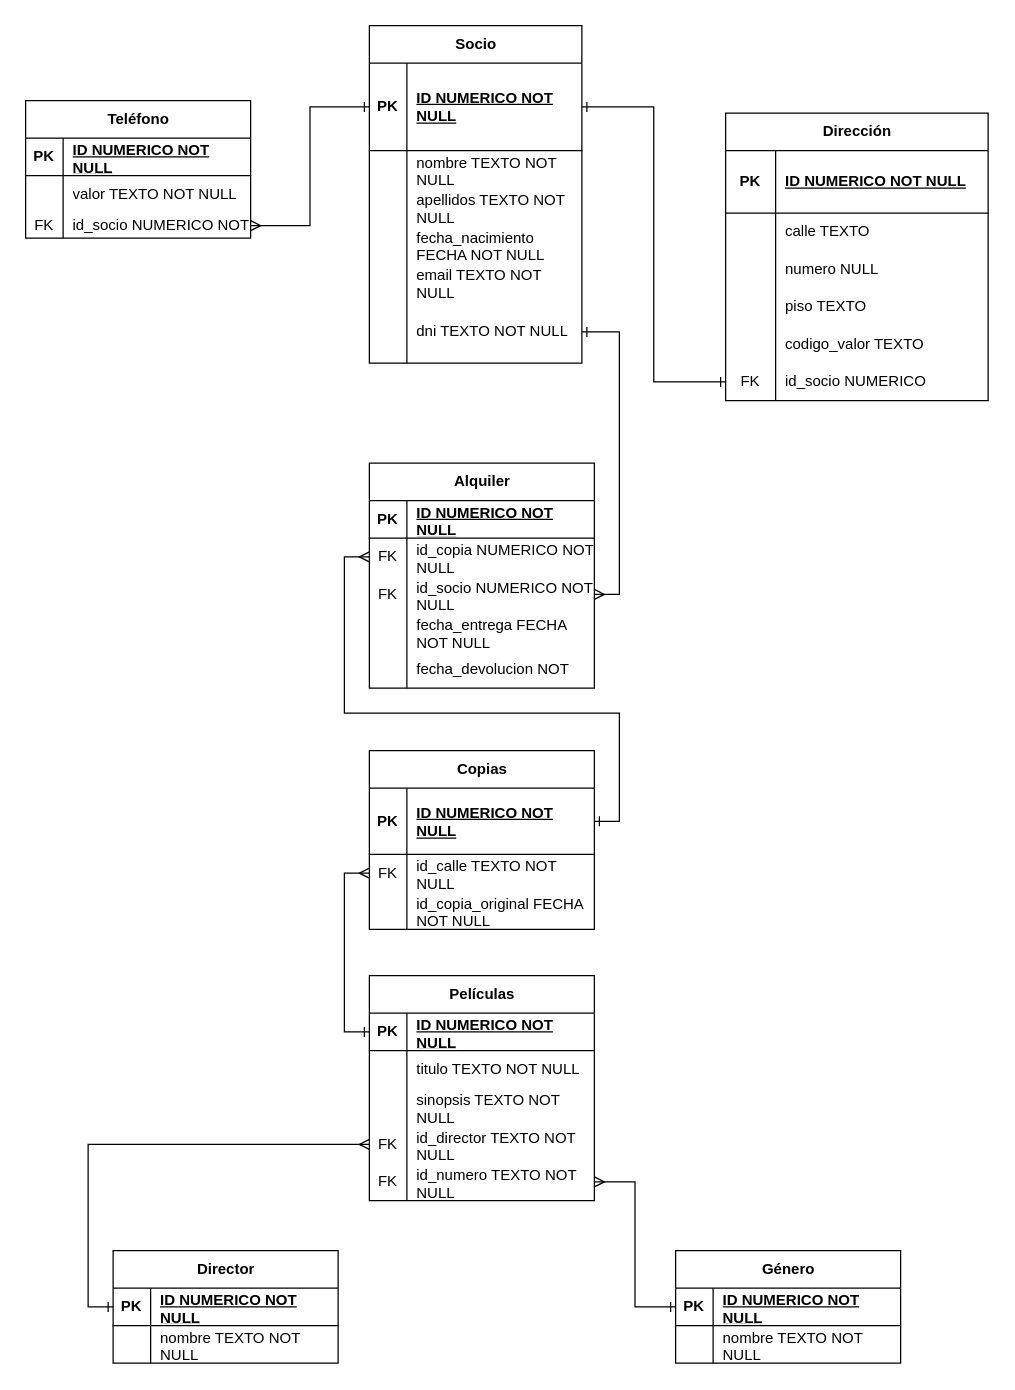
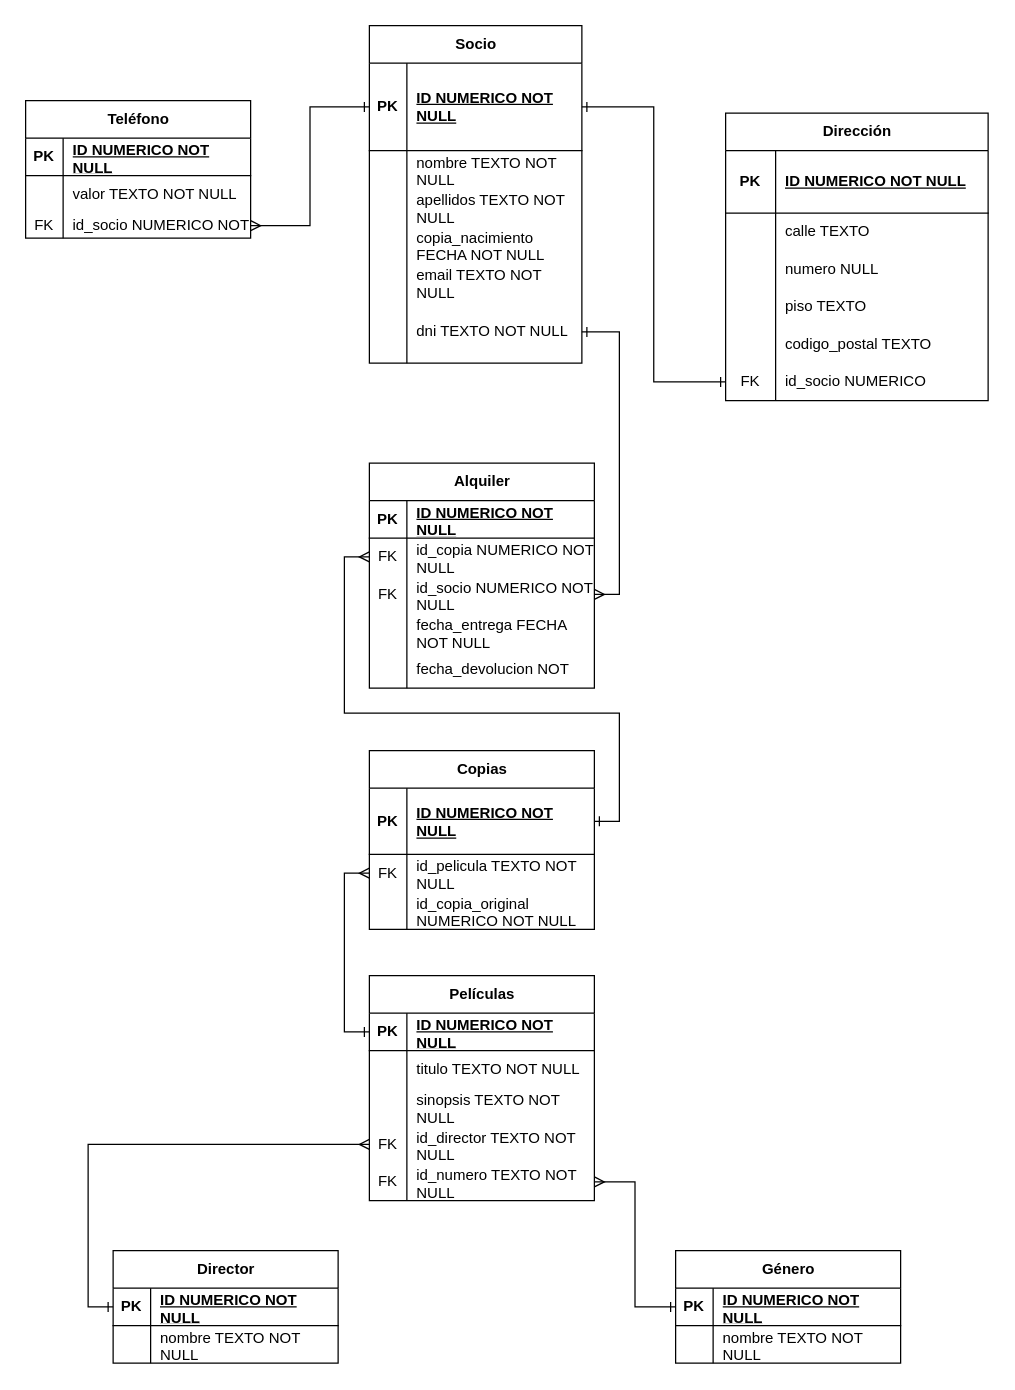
(499, 244) -> (499, 244)
(855, 344) -> (860, 344)
(502, 873) -> (506, 873)
(506, 911) -> (506, 911)
